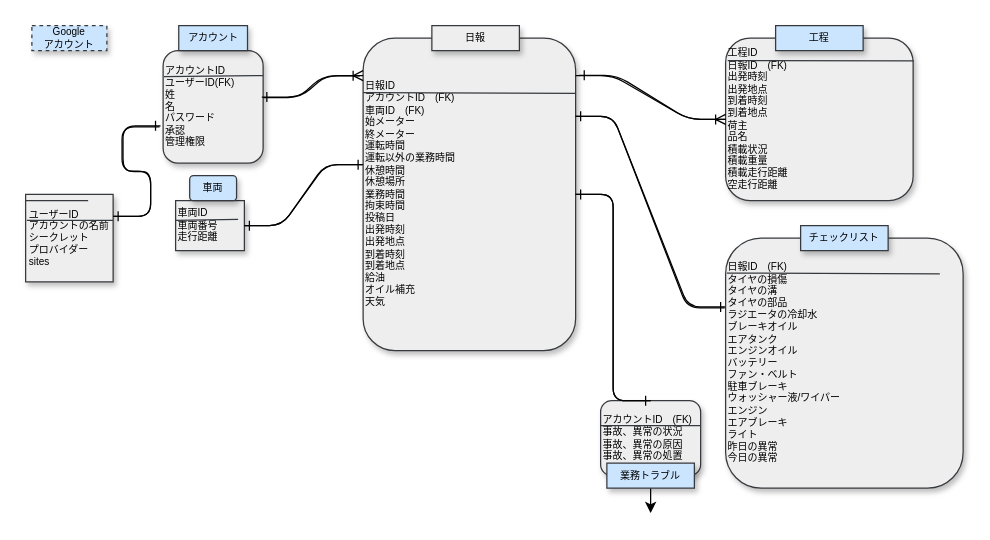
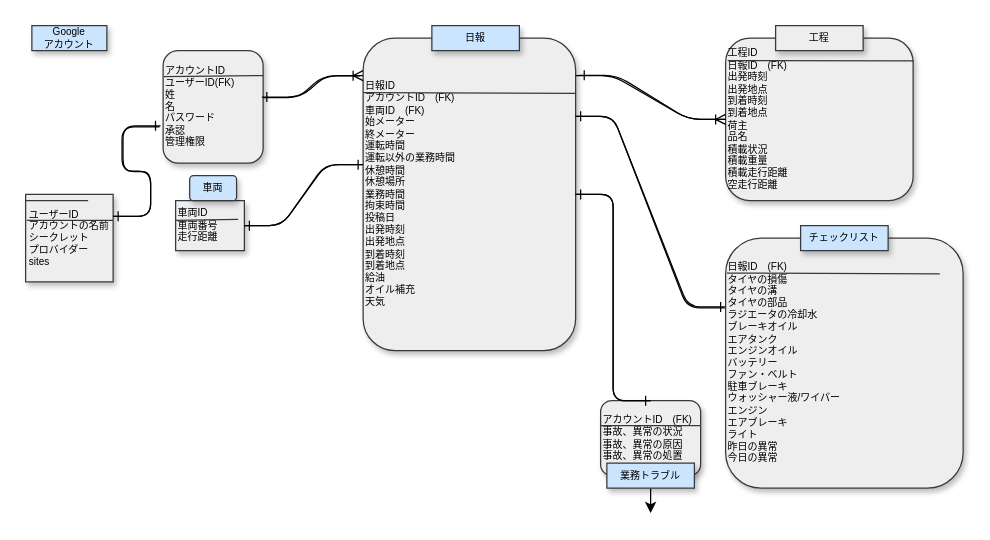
(69, 38) -> (69, 38)
(213, 38) -> none
(476, 38) -> (476, 38)
(819, 38) -> (819, 38)
